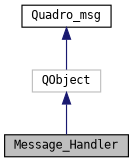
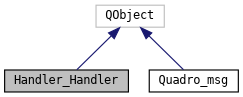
(67, 55) -> (166, 53)
(67, 146) -> (67, 81)
